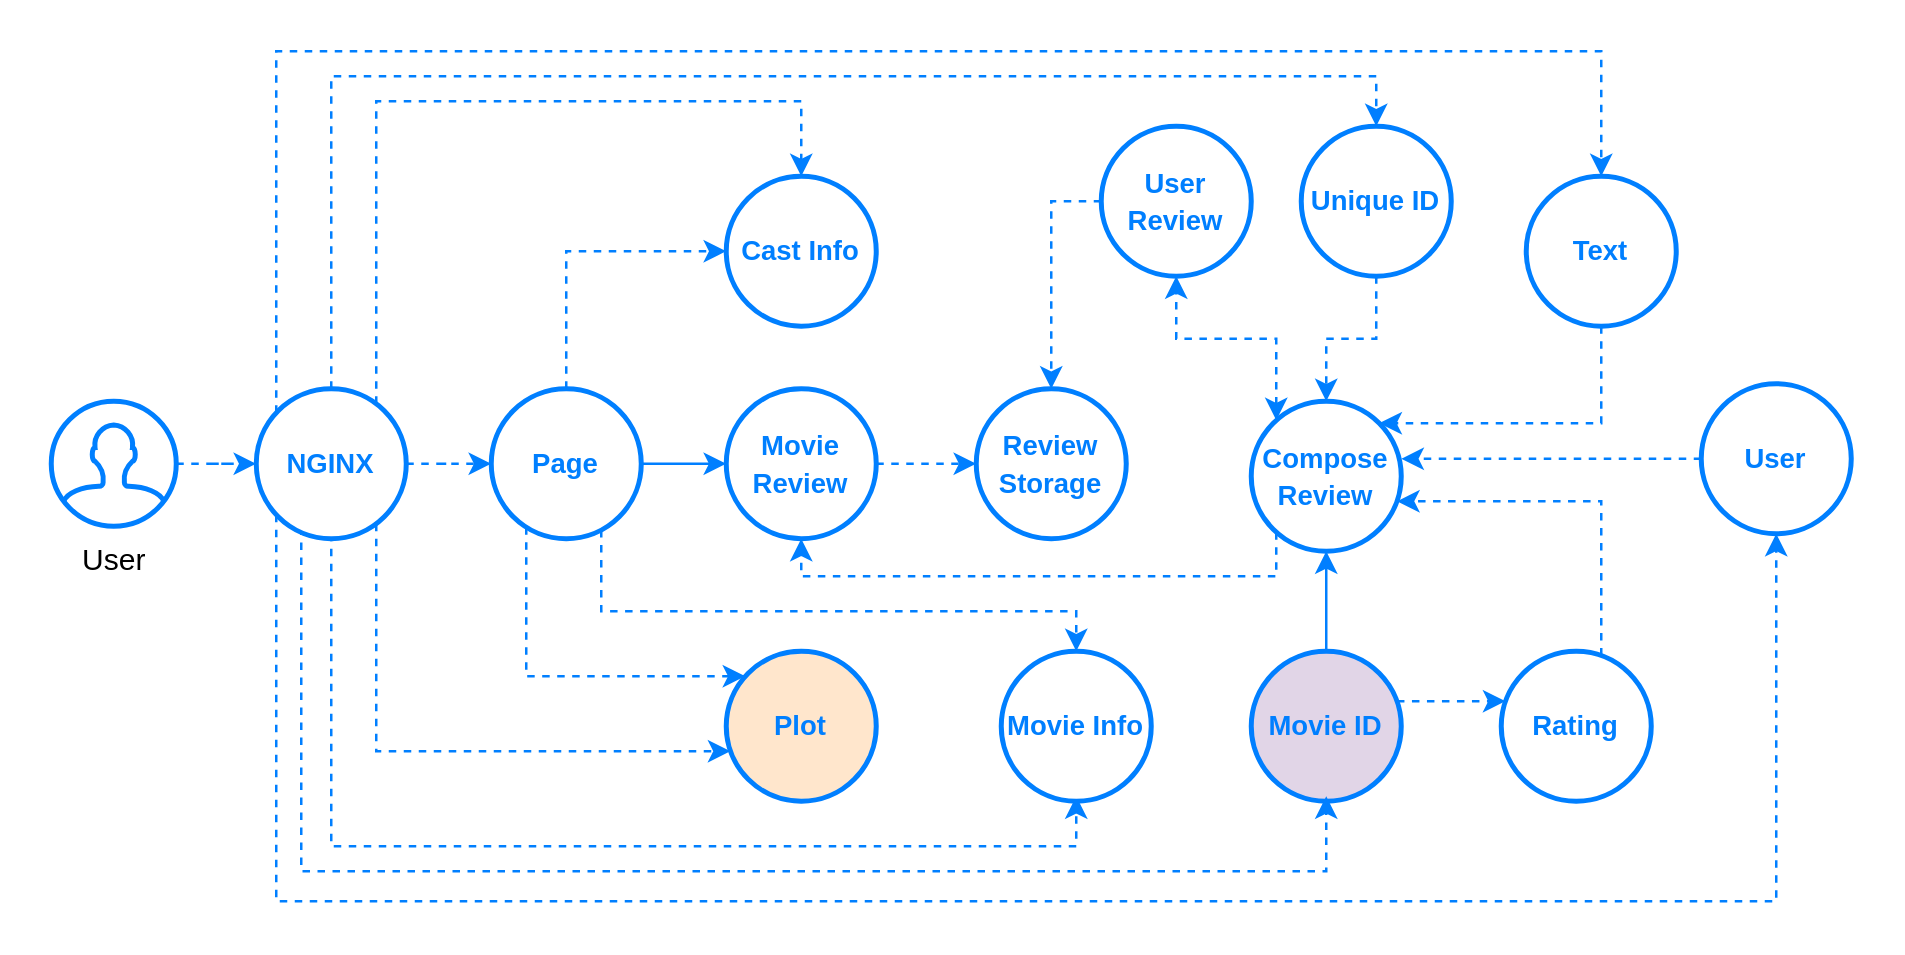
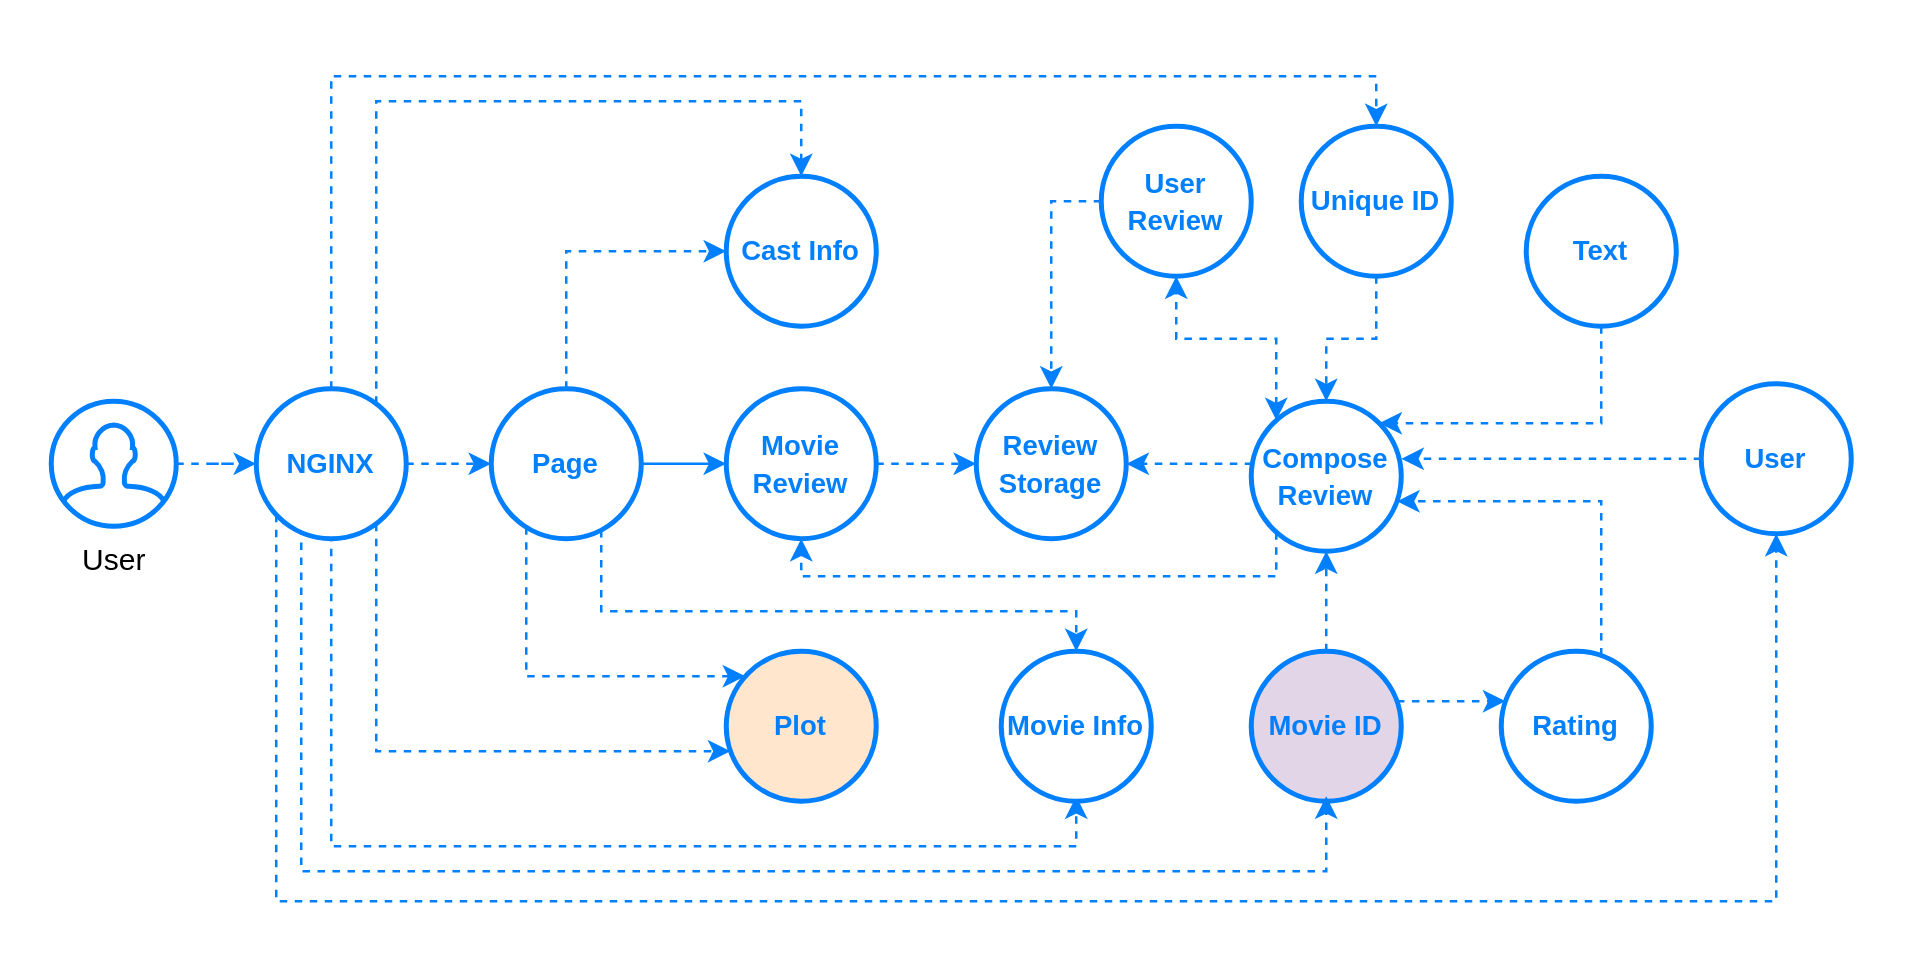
(813, 51) -> none
none -> (1198, 464)
(1326, 610) -> (1326, 610)
